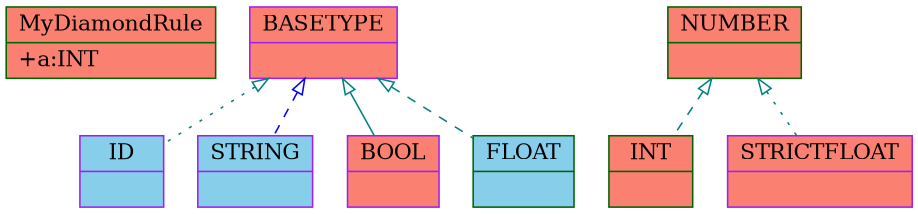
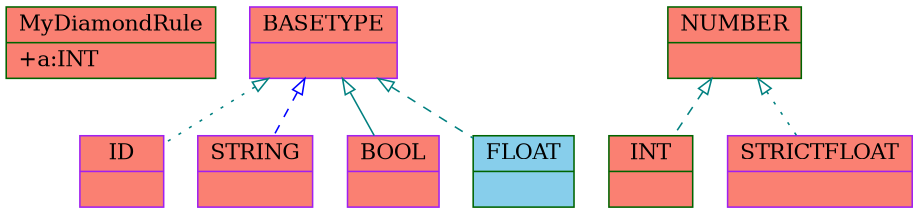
(122, 171) -> (122, 171)
(255, 171) -> (255, 171)
